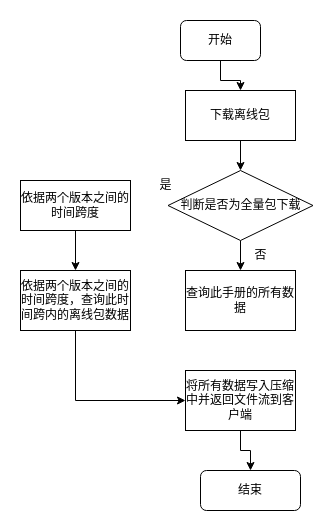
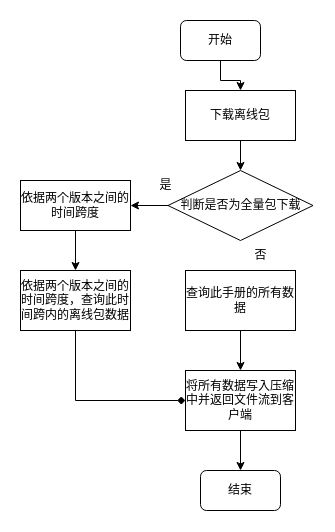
none -> (151, 206)
(241, 260) -> none
none -> (241, 347)
(177, 401) -> (177, 401)
(251, 491) -> (241, 491)
